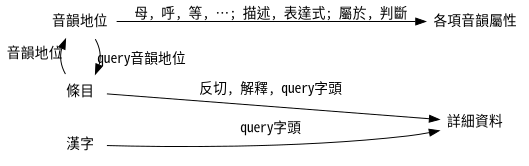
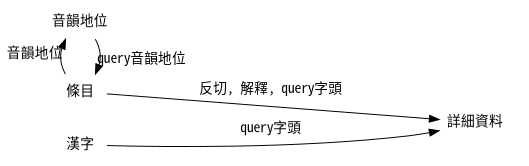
(475, 22) -> none
